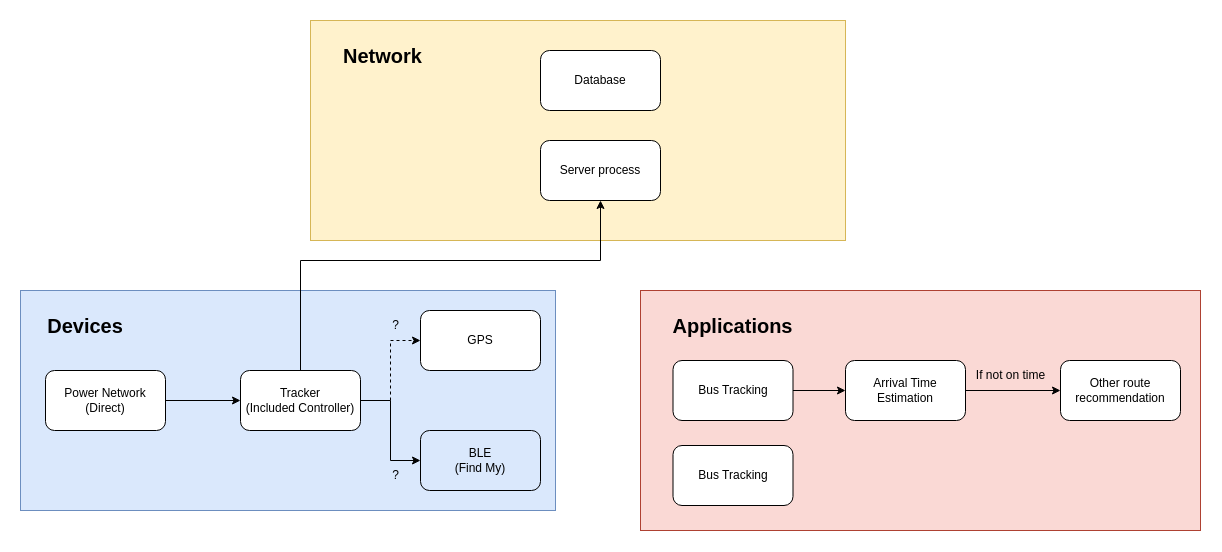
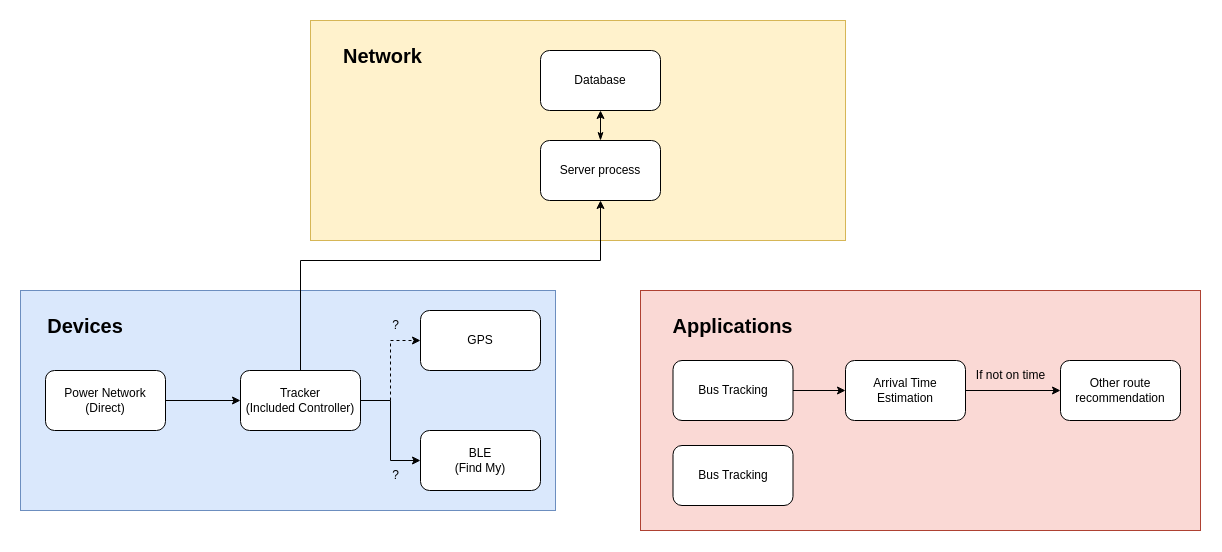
none -> (601, 126)
(481, 461) -> (481, 461)
